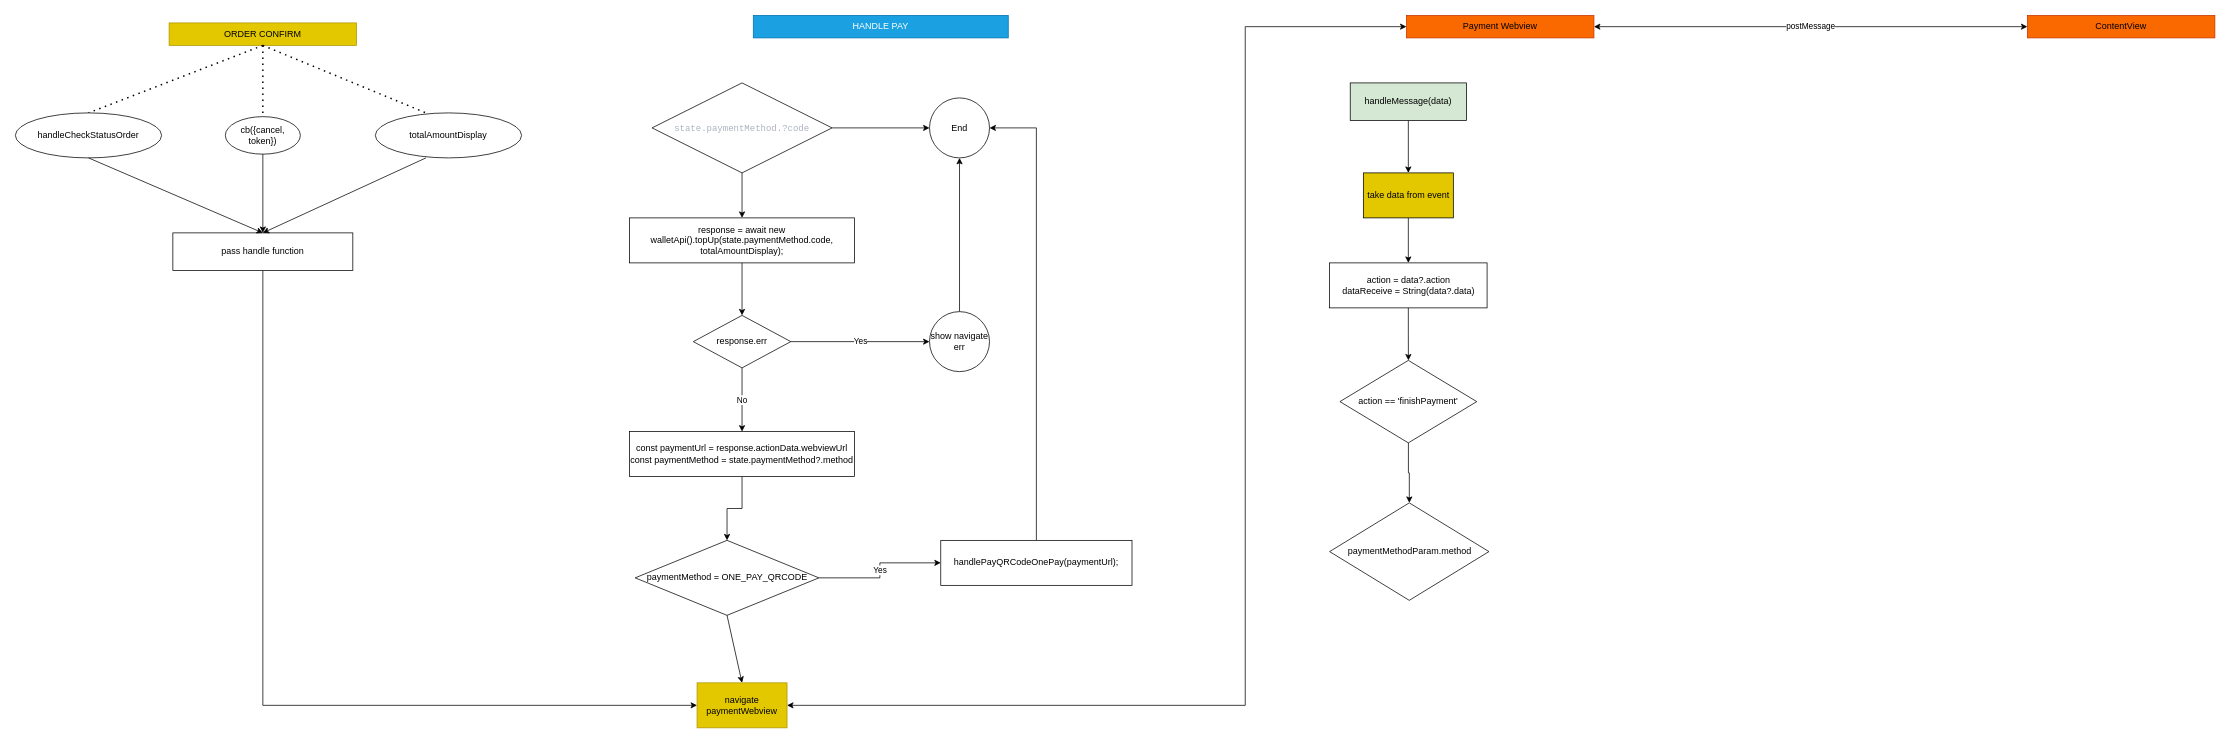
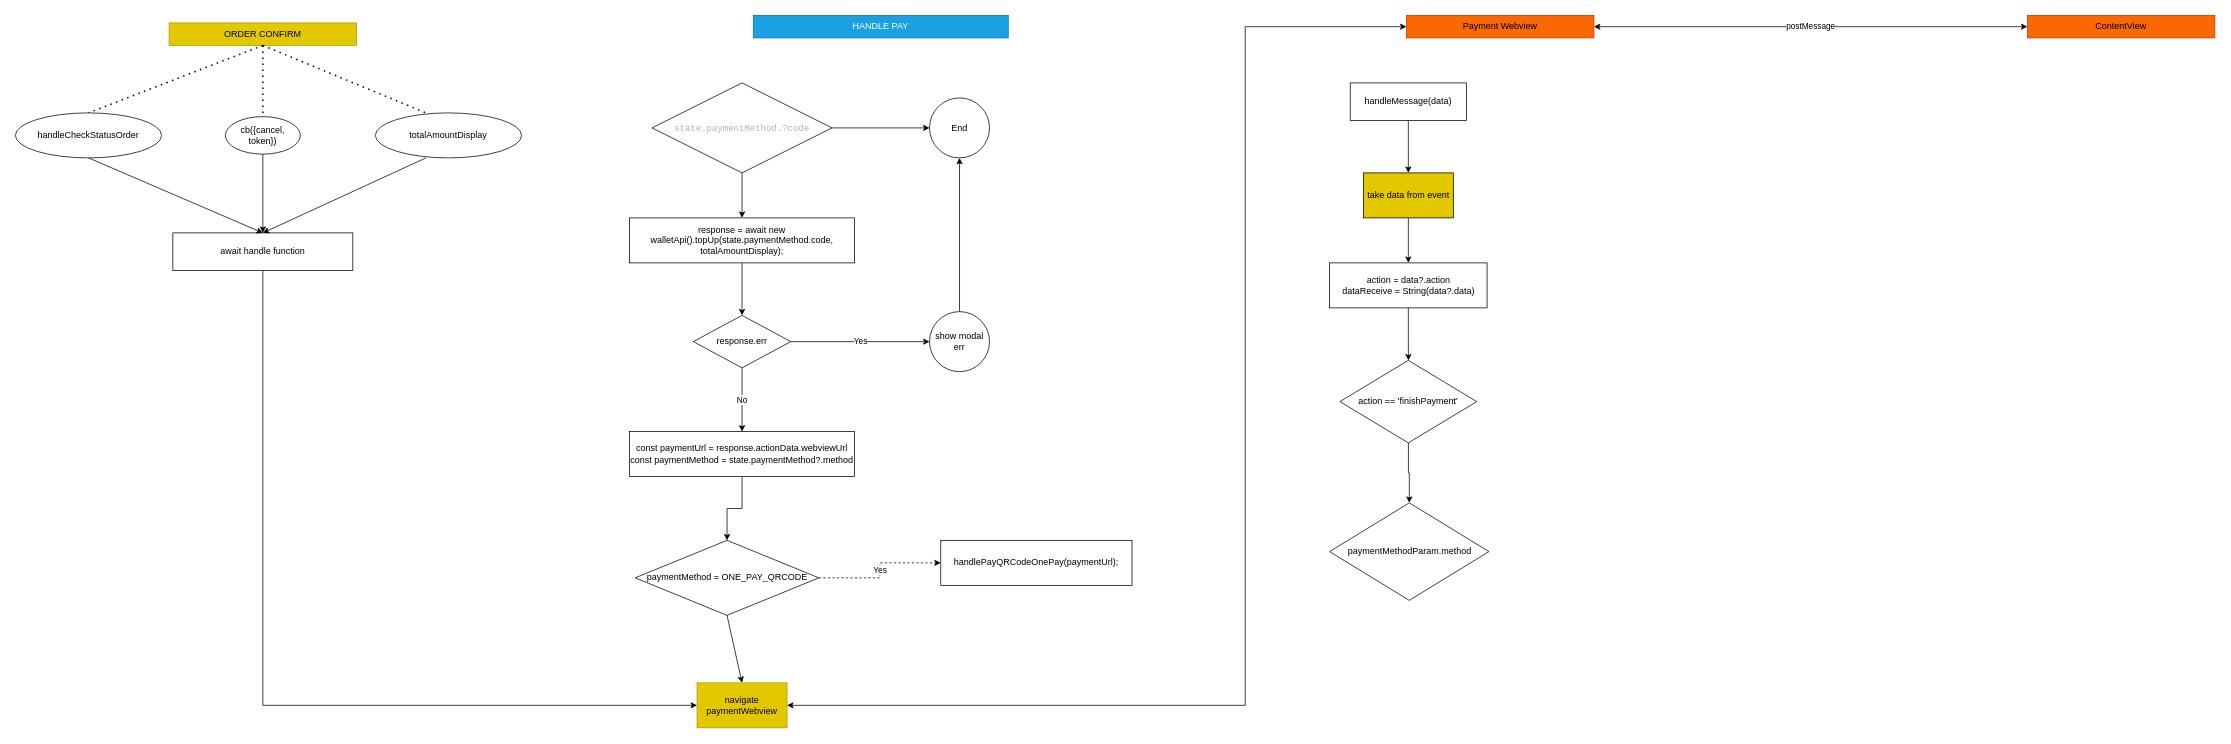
(1409, 102) -> (1409, 102)
(263, 252) -> (263, 252)
(1037, 333) -> none
(960, 342) -> (960, 342)
(852, 578) -> (852, 578)
